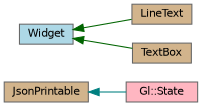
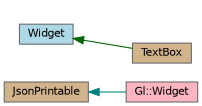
(162, 14) -> none
(162, 92) -> (162, 92)
